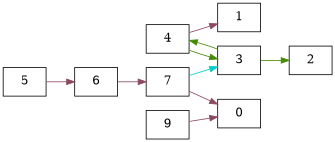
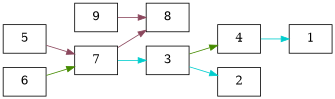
(200, 29) -> (271, 39)
(200, 54) -> none
(271, 60) -> (200, 70)
(56, 82) -> (57, 48)
(128, 82) -> (57, 72)
(239, 114) -> (168, 17)
